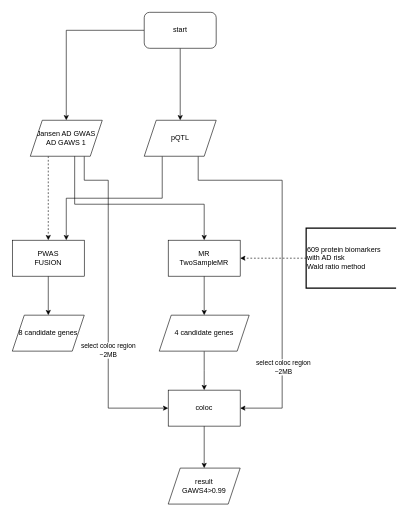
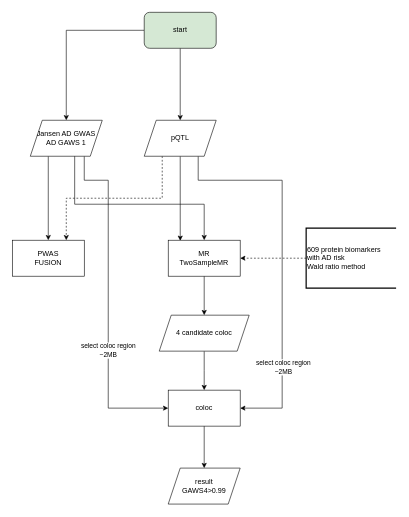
(180, 30) -> (180, 30)
(48, 196) -> (48, 196)
(116, 198) -> (116, 198)
none -> (180, 235)
(48, 309) -> none
(48, 333) -> none
(204, 333) -> (204, 333)
